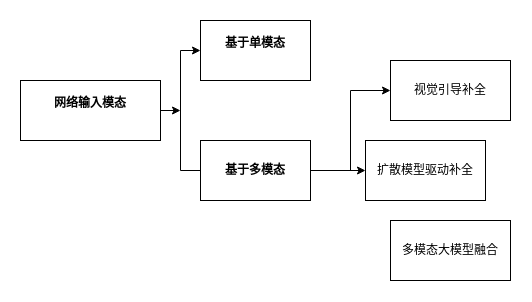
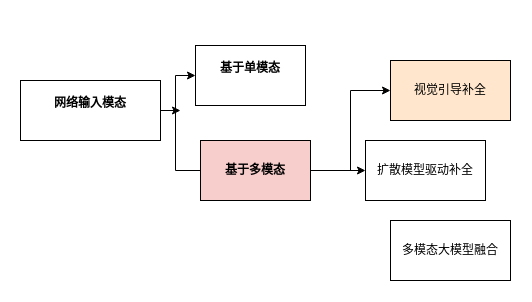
(256, 51) -> (251, 76)
(451, 91) -> (451, 91)
(256, 171) -> (256, 171)
